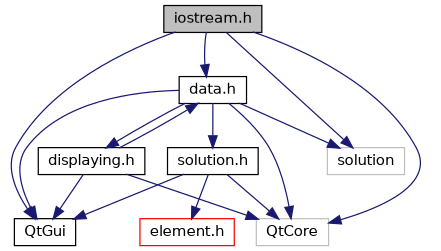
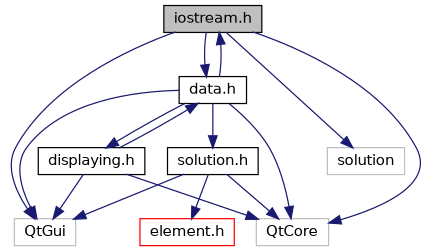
(284, 123) -> (221, 61)
(45, 232) -> (45, 232)
